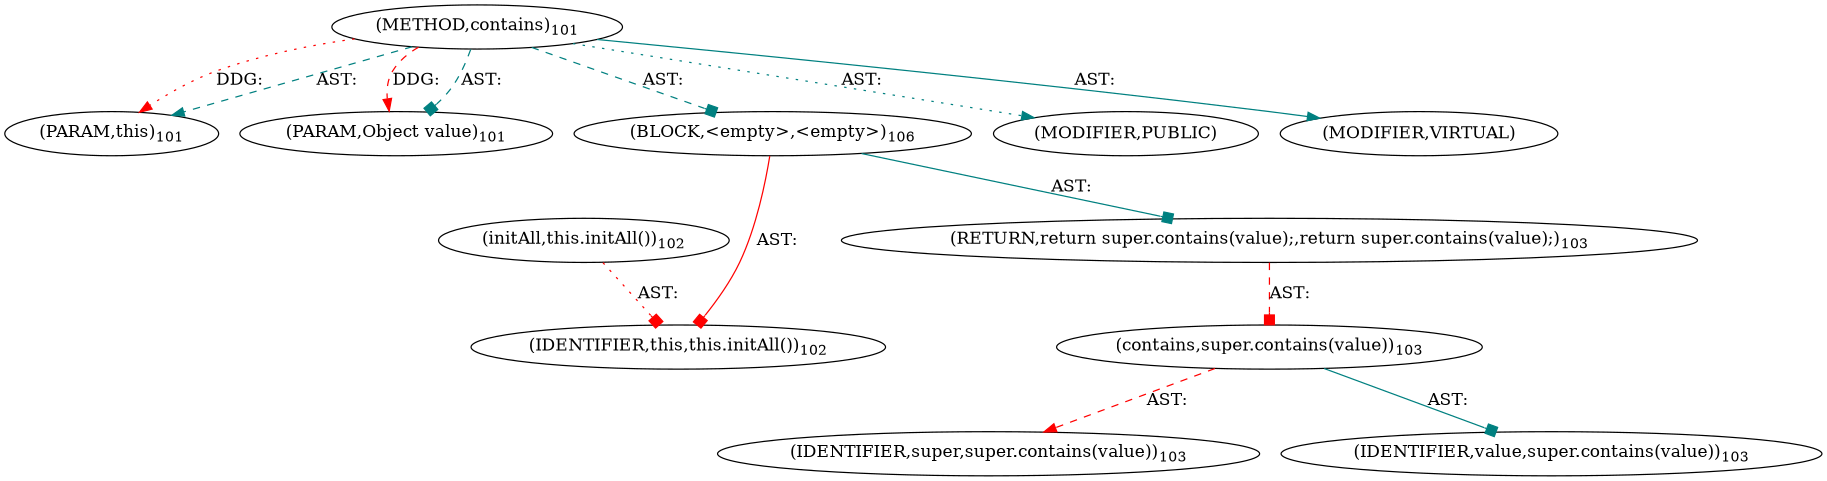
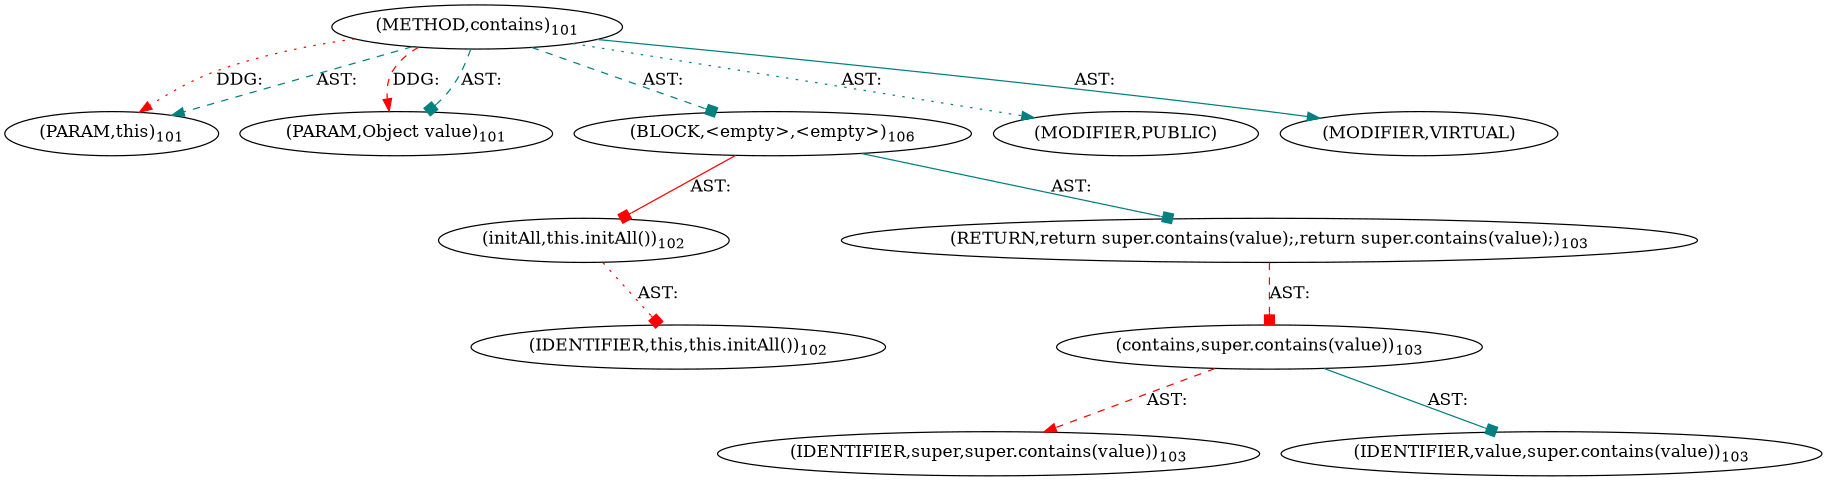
(749, 240) -> (683, 184)
